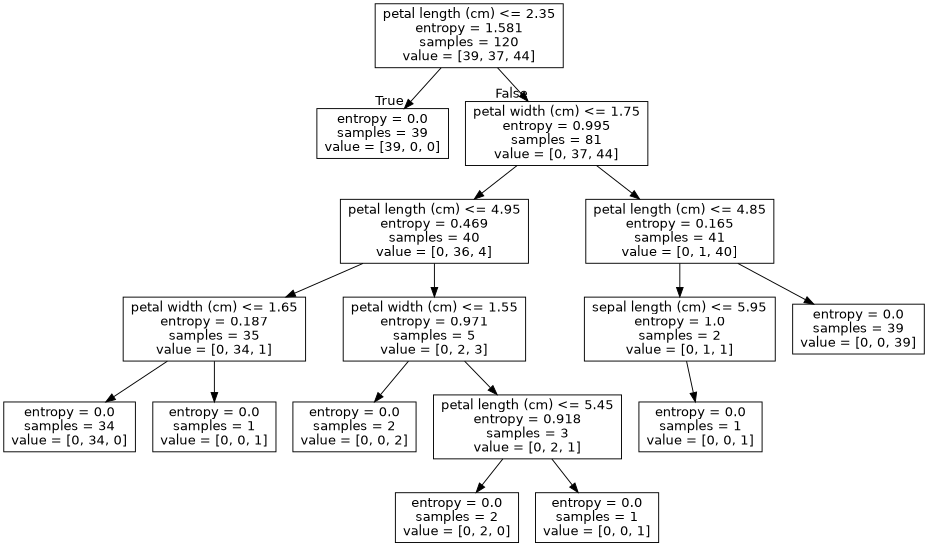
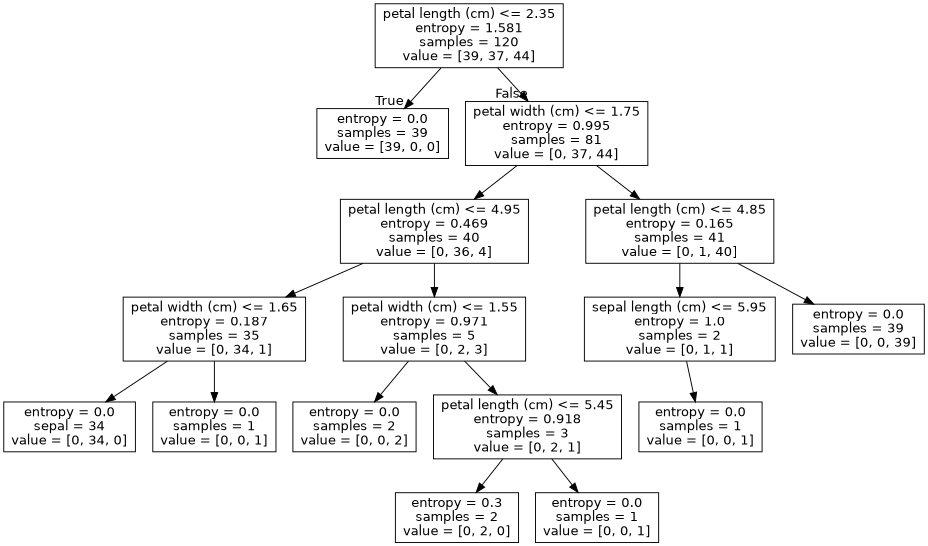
(70, 427) -> (70, 427)
(457, 518) -> (457, 518)
